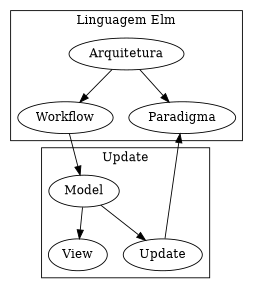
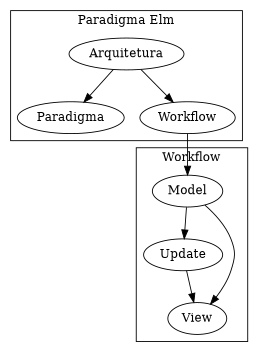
(127, 21) -> (127, 21)
(126, 158) -> (192, 158)
(172, 191) -> (189, 282)
